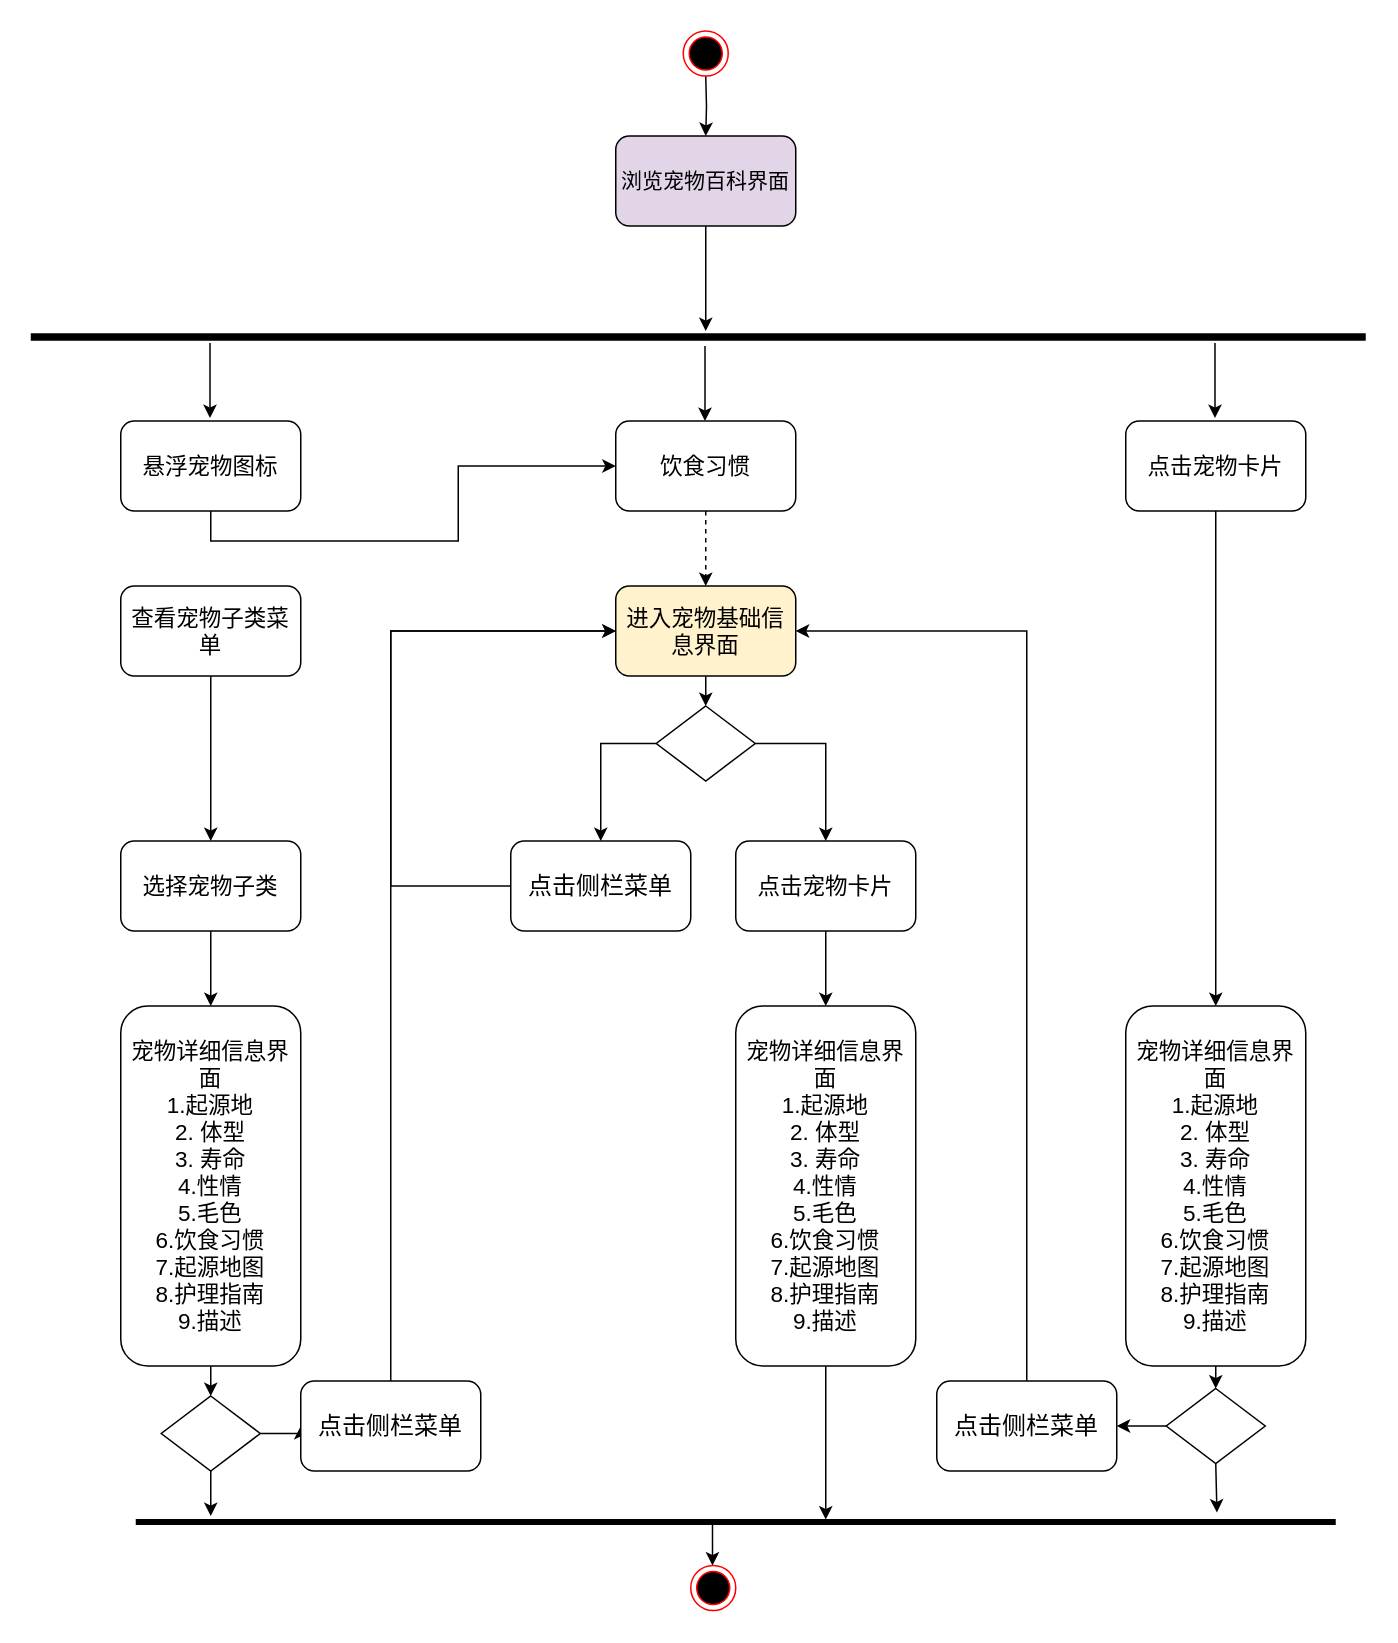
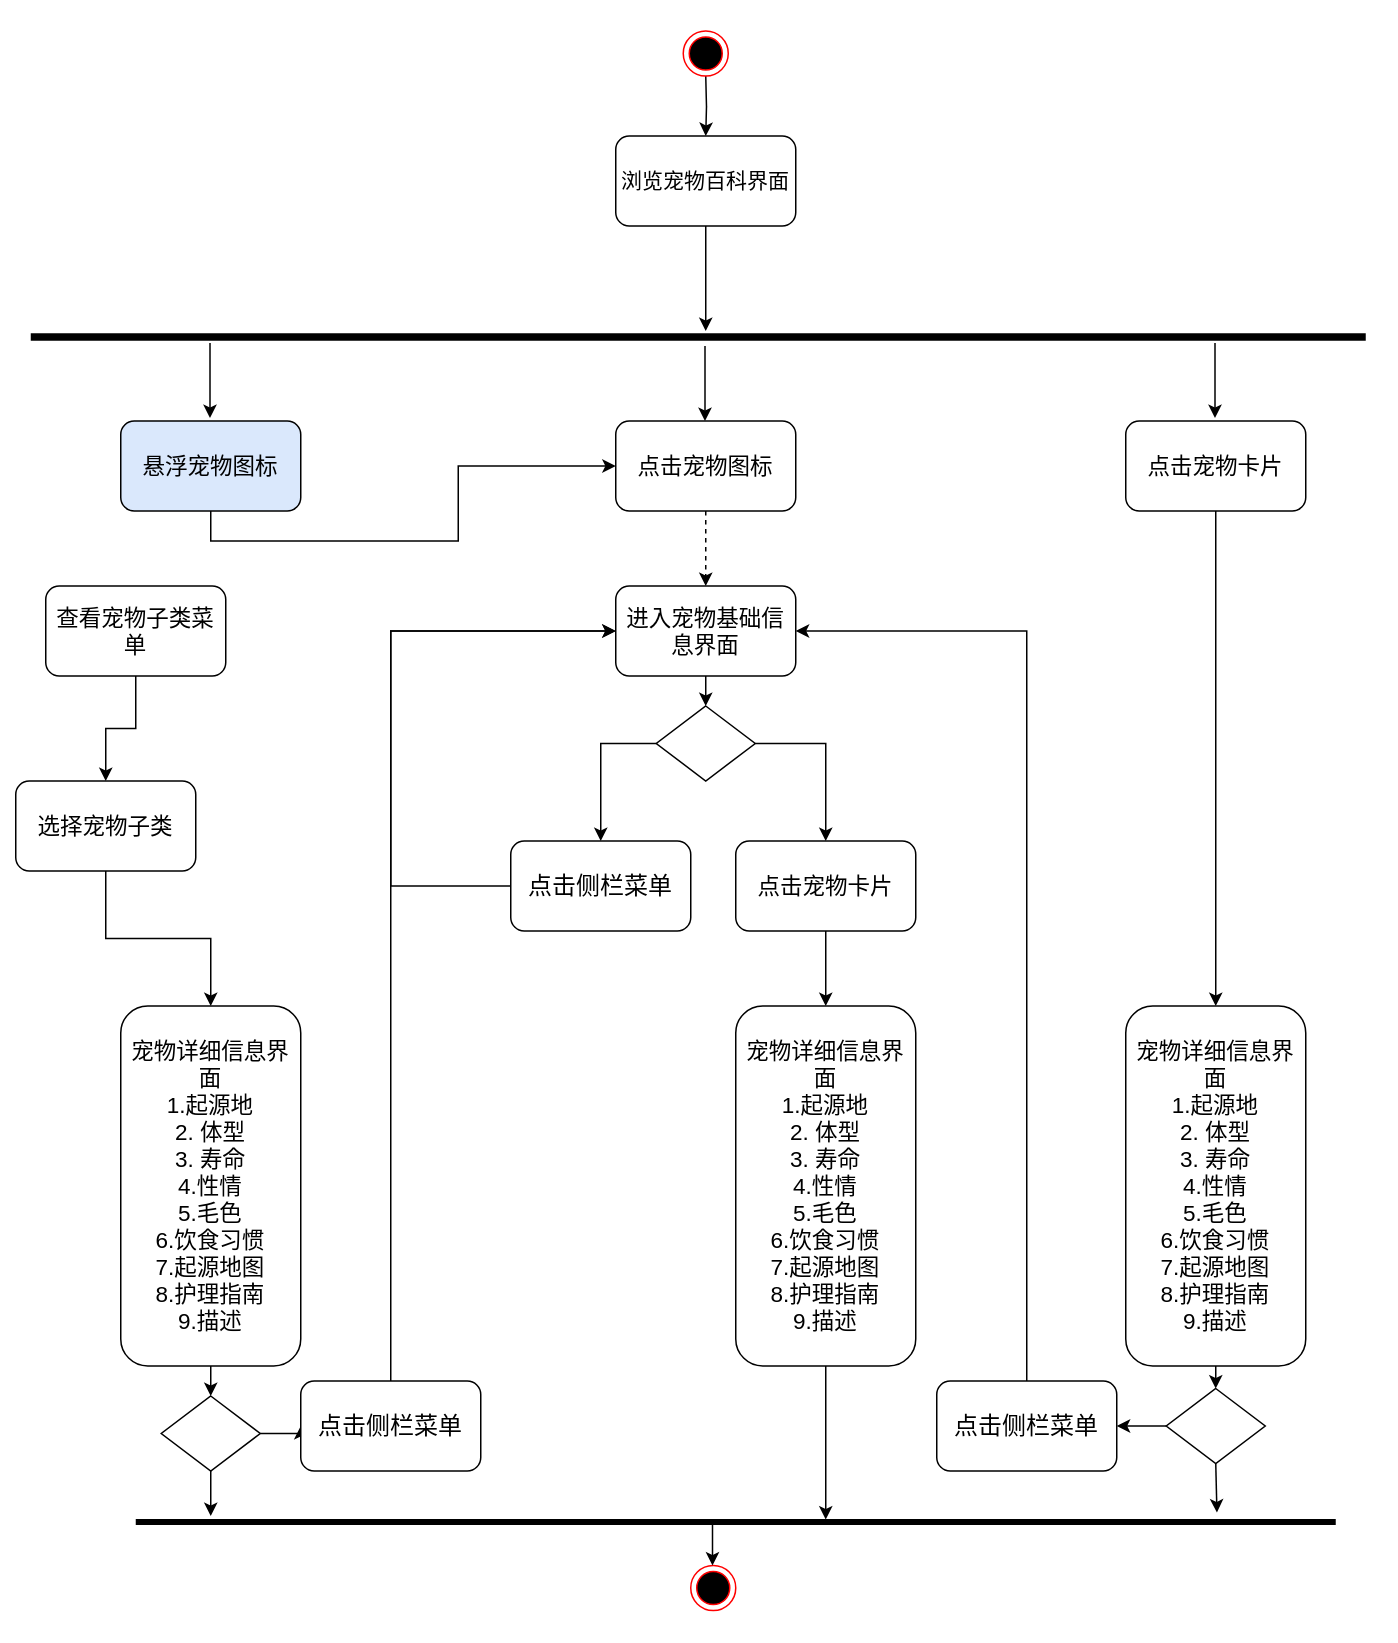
(706, 181) -> (706, 181)
(211, 466) -> (211, 466)
(706, 466) -> (706, 466)
(211, 631) -> (136, 631)
(706, 631) -> (706, 631)
(211, 886) -> (106, 826)
